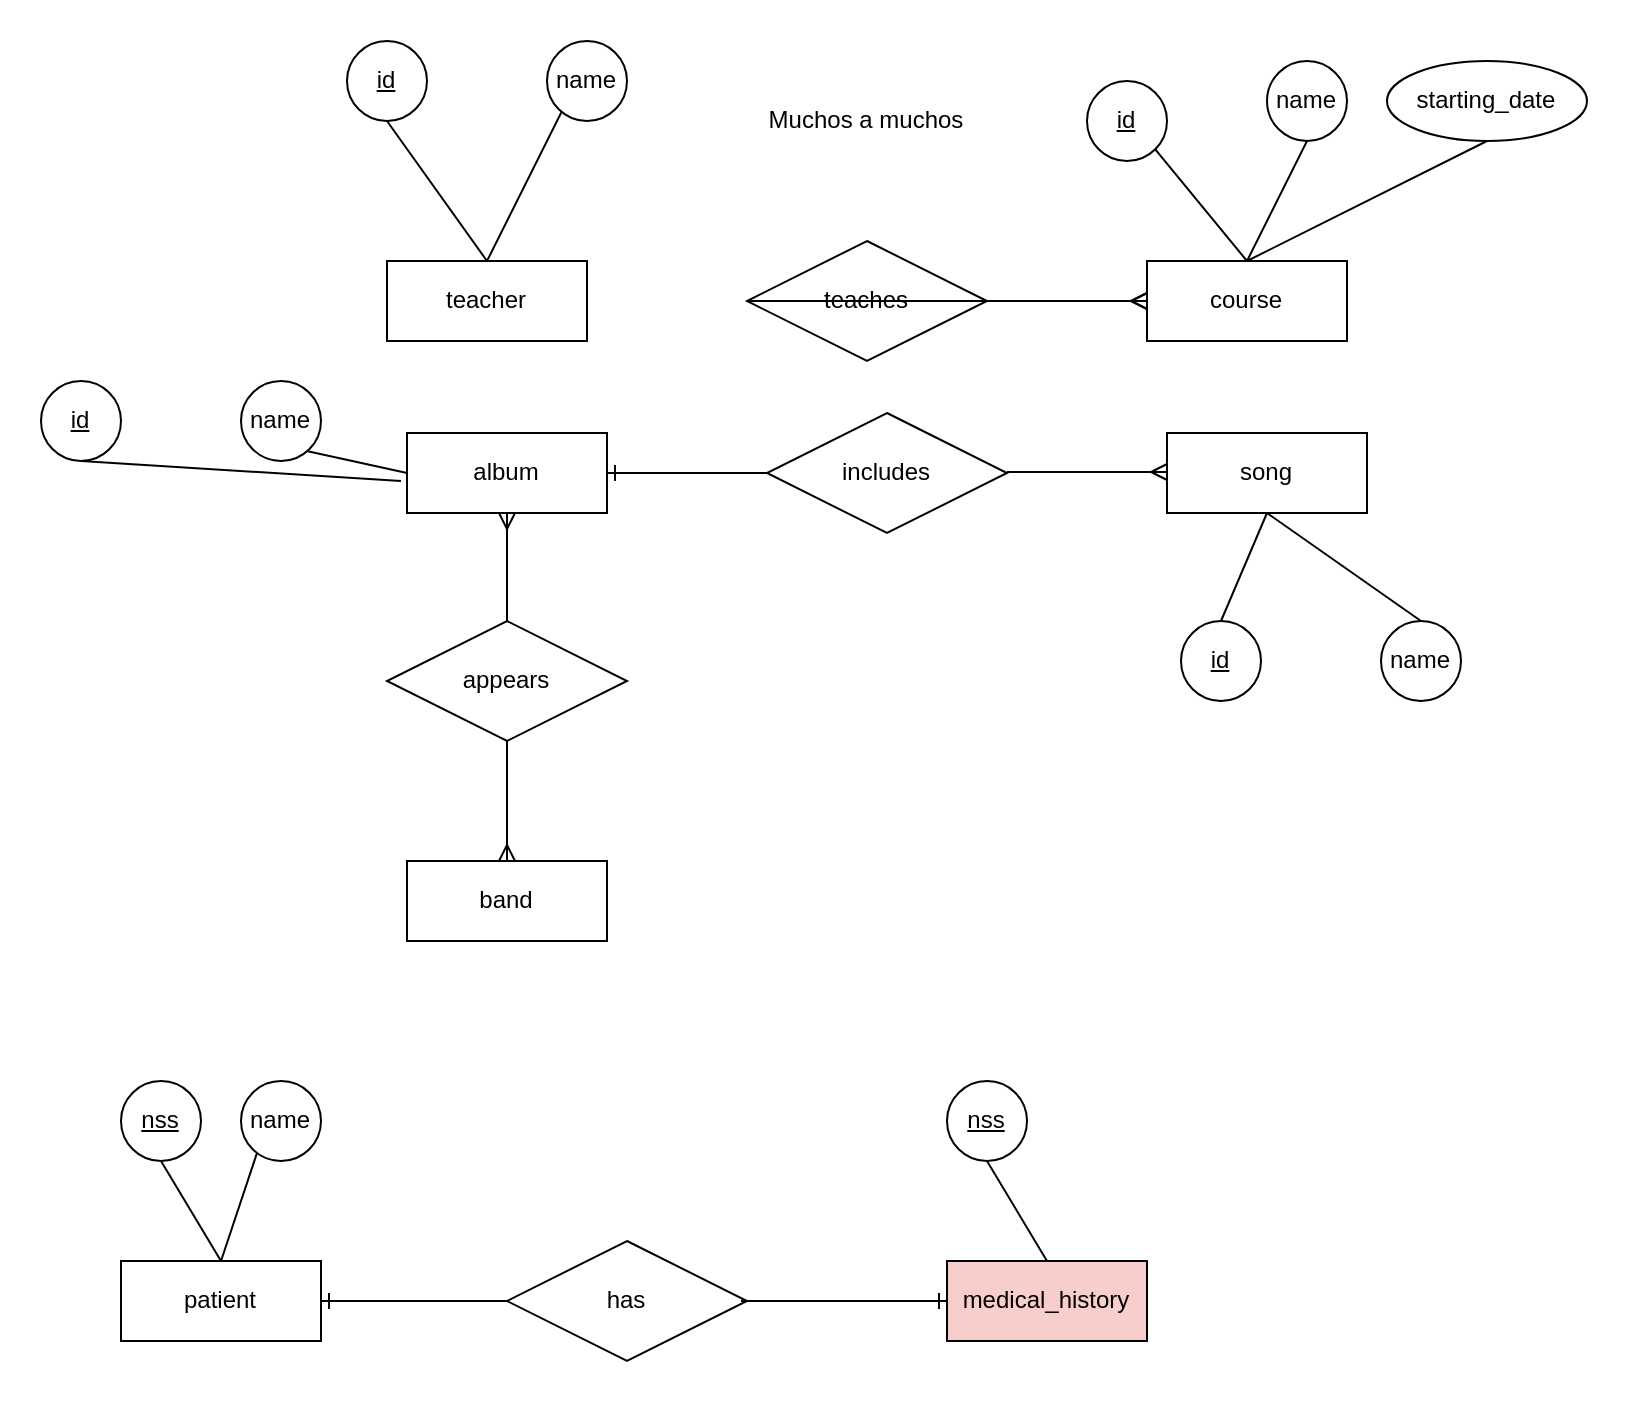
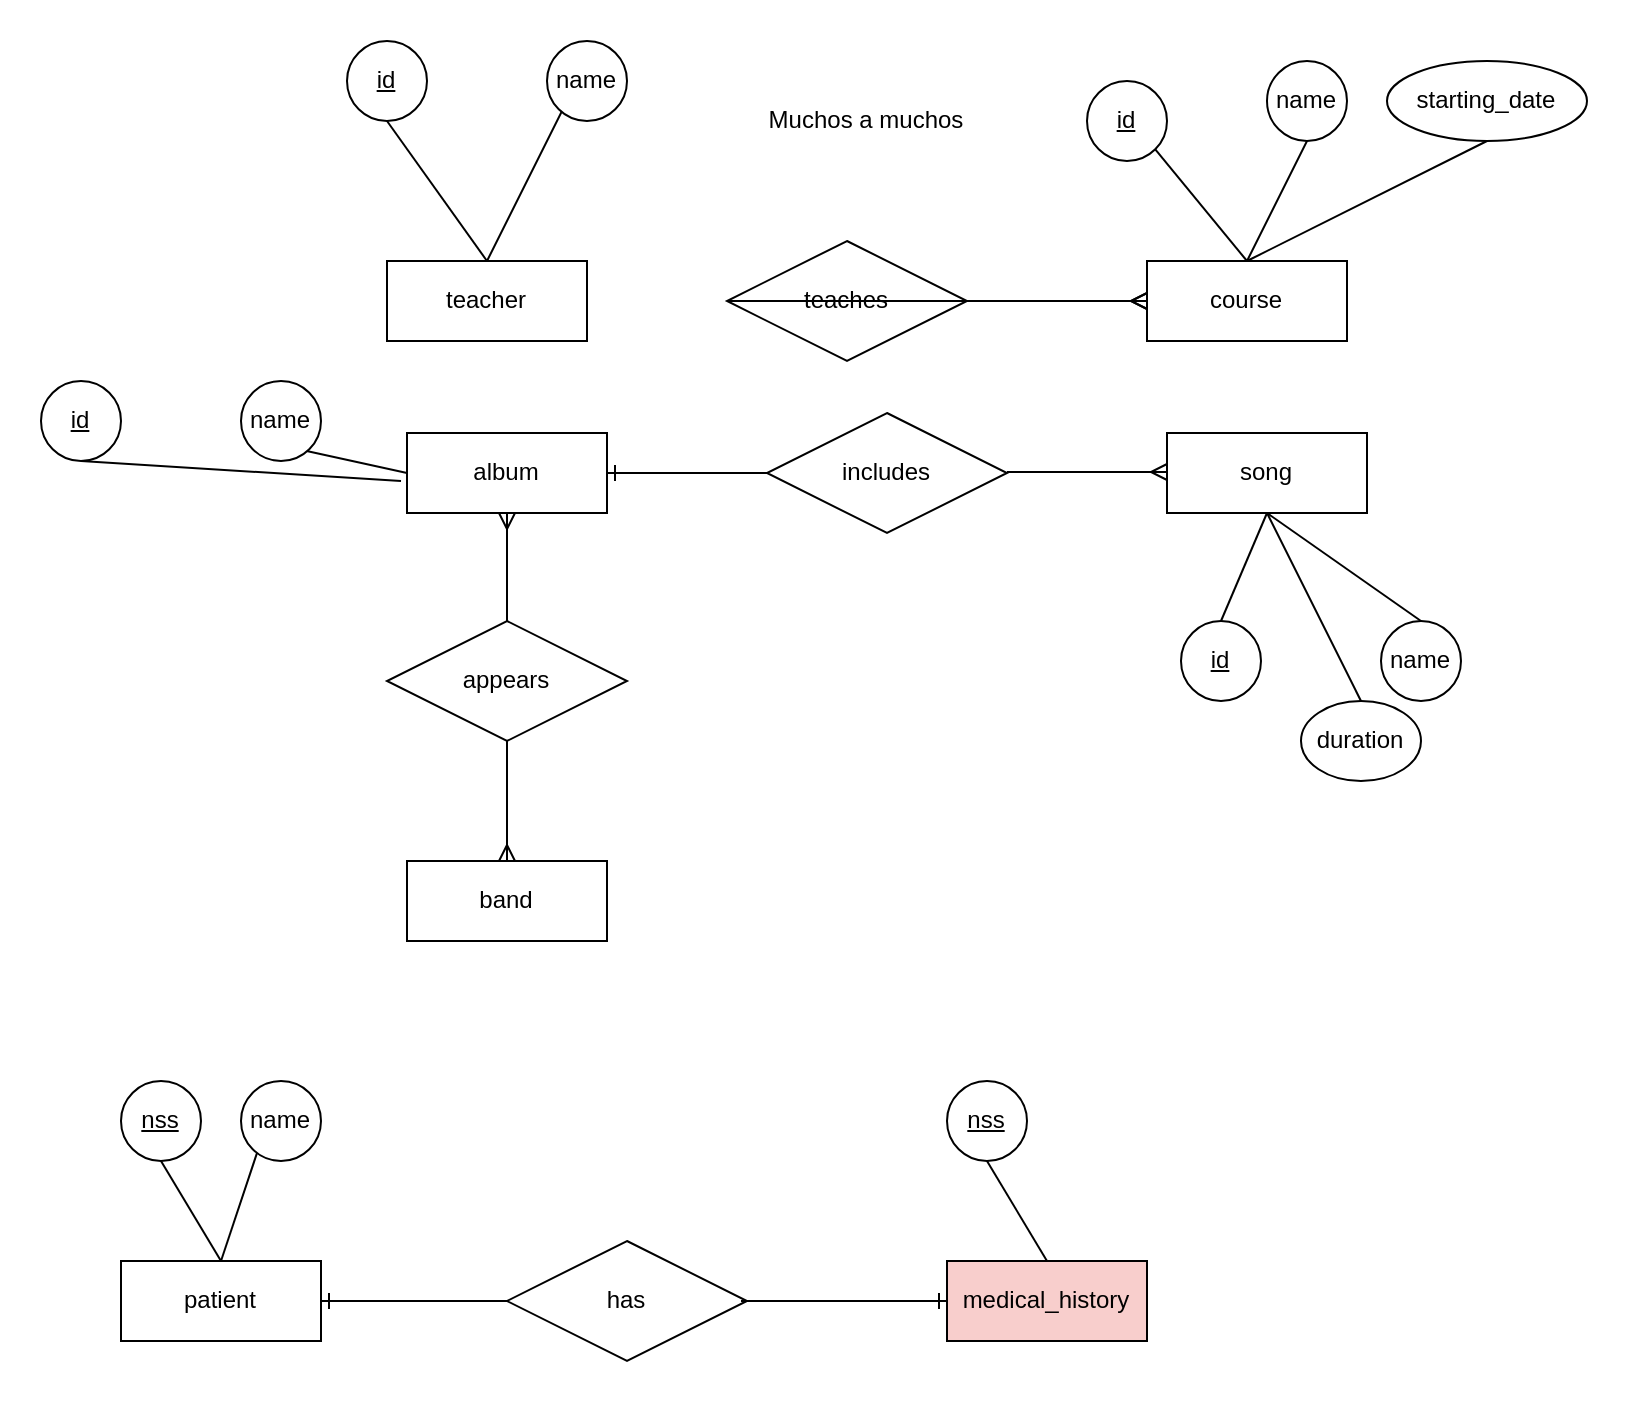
(867, 301) -> (847, 301)
none -> (1315, 610)
none -> (1361, 741)
